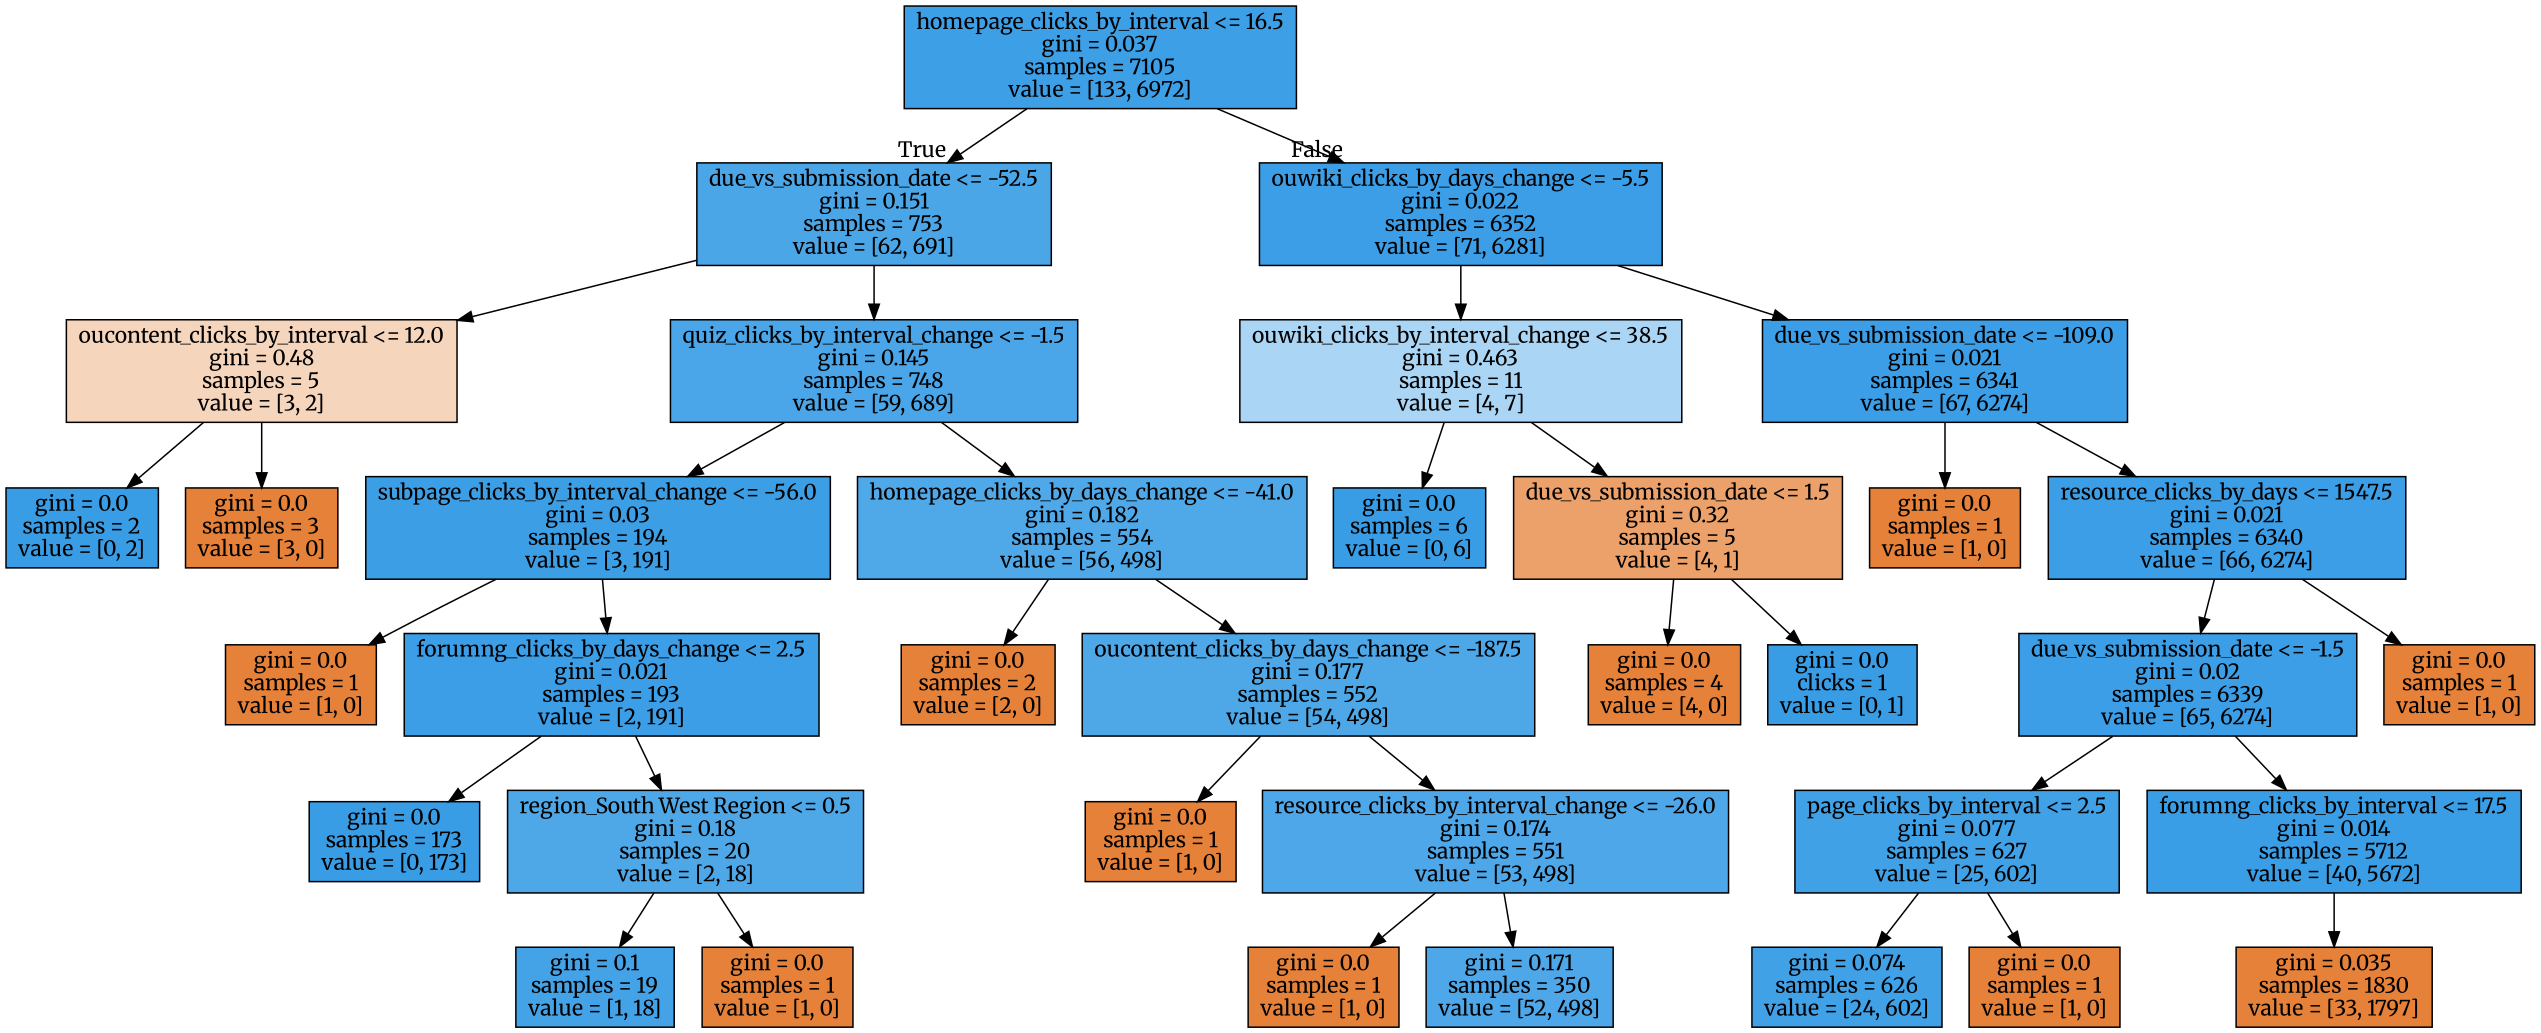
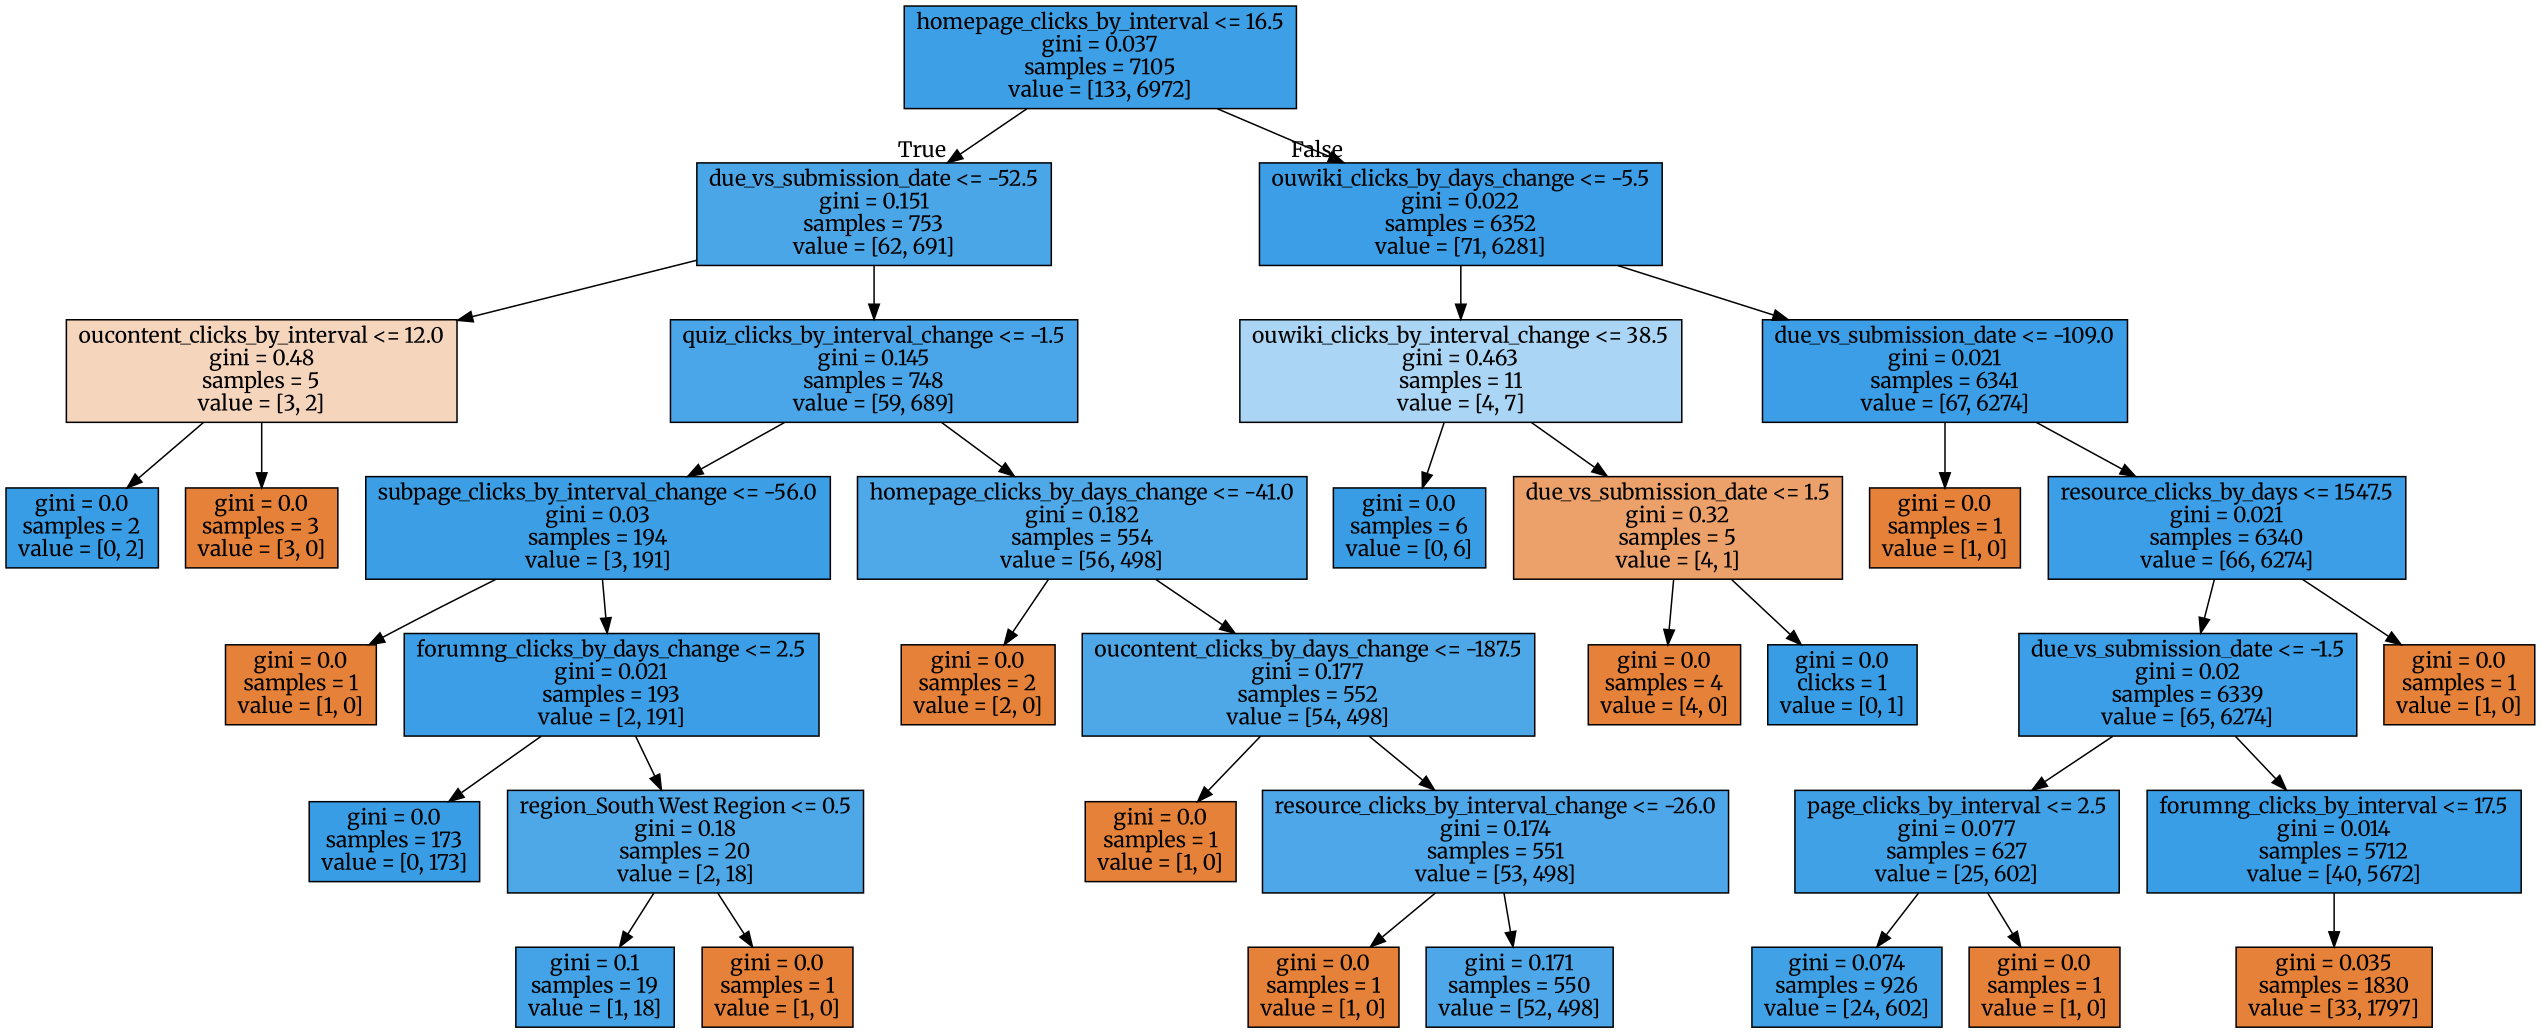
(1520, 987) -> (1520, 987)
(1847, 987) -> (1847, 987)
